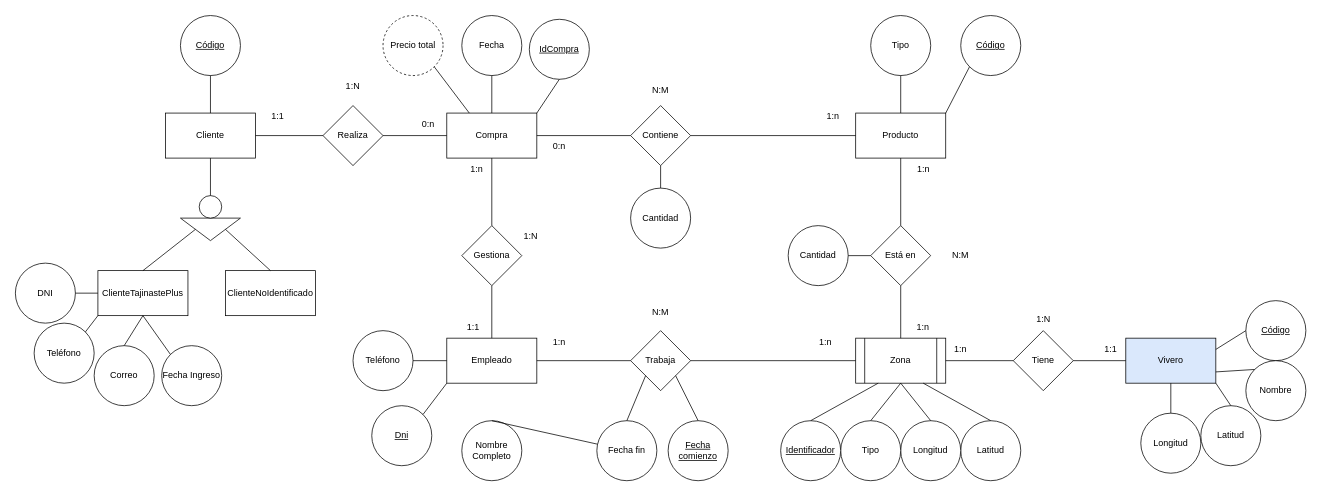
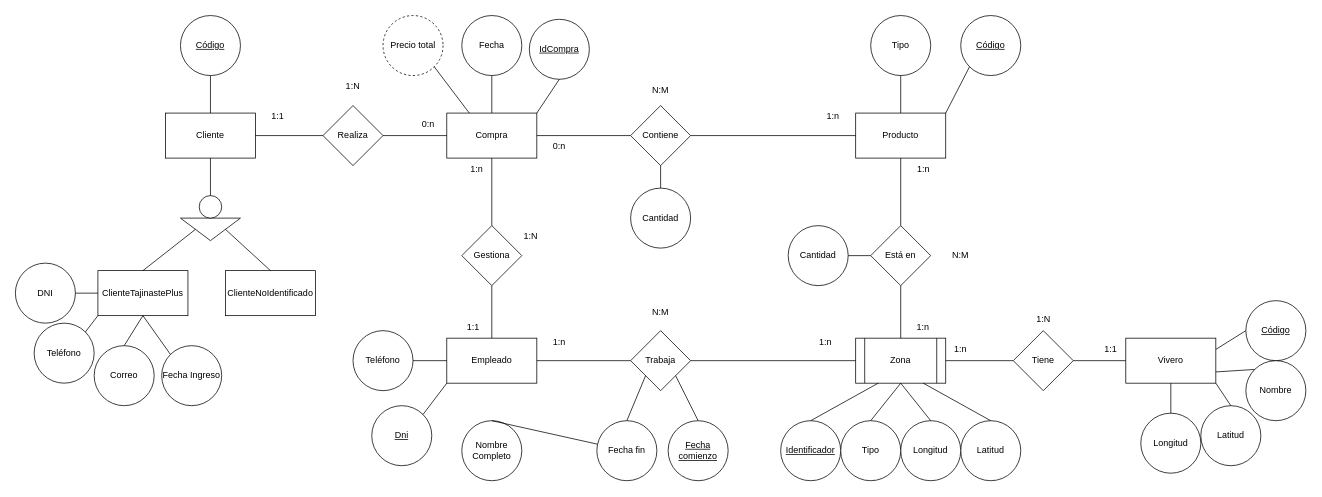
(1170, 360) -> (1170, 360)
